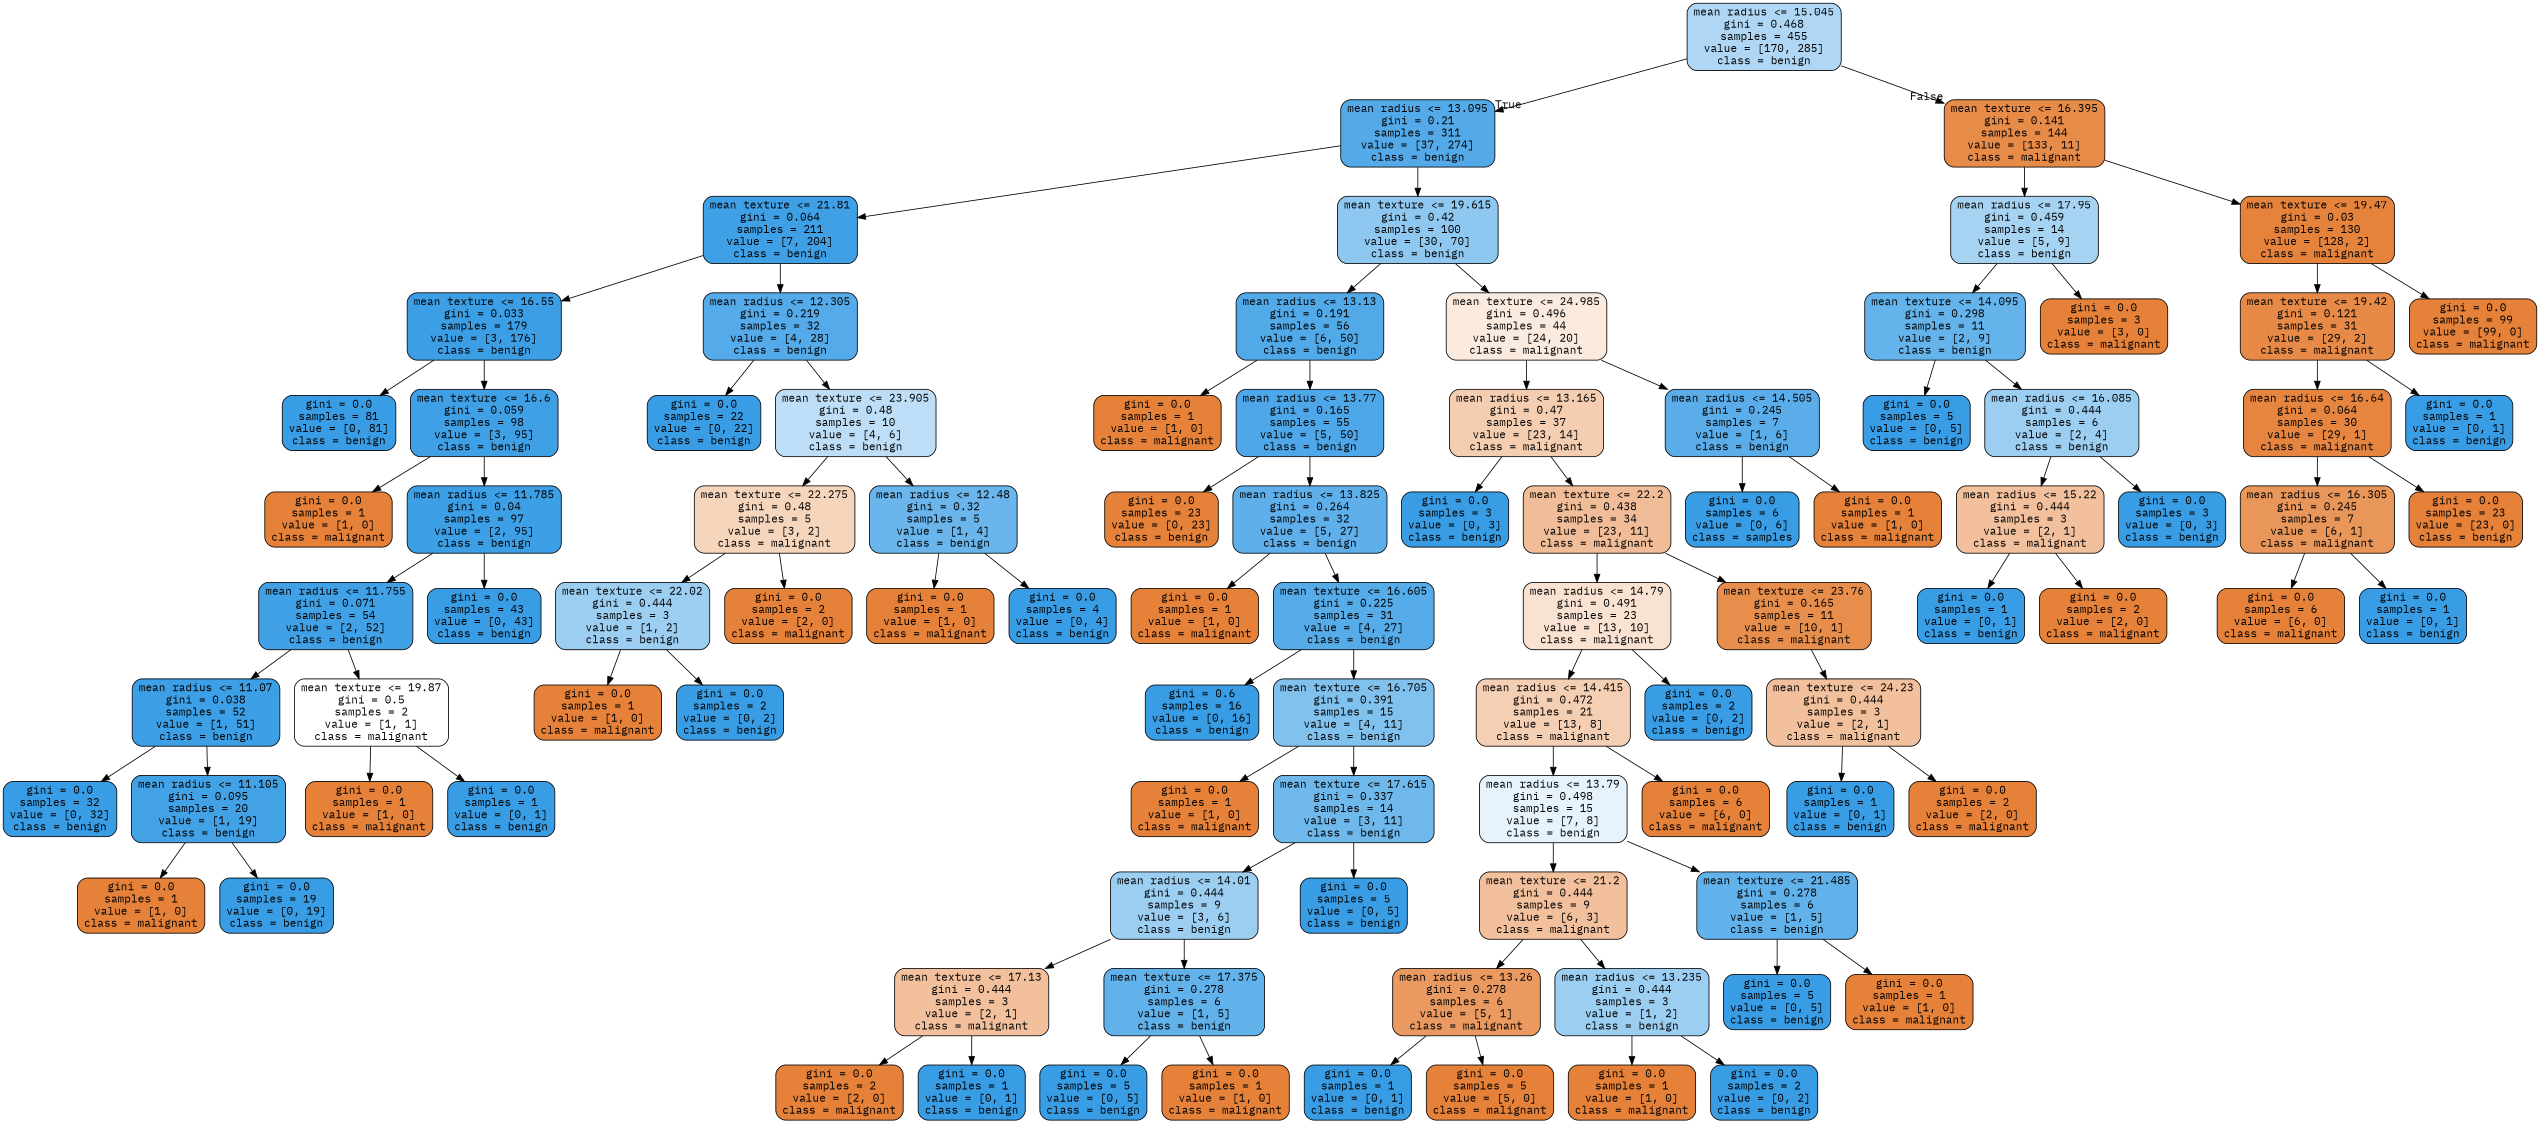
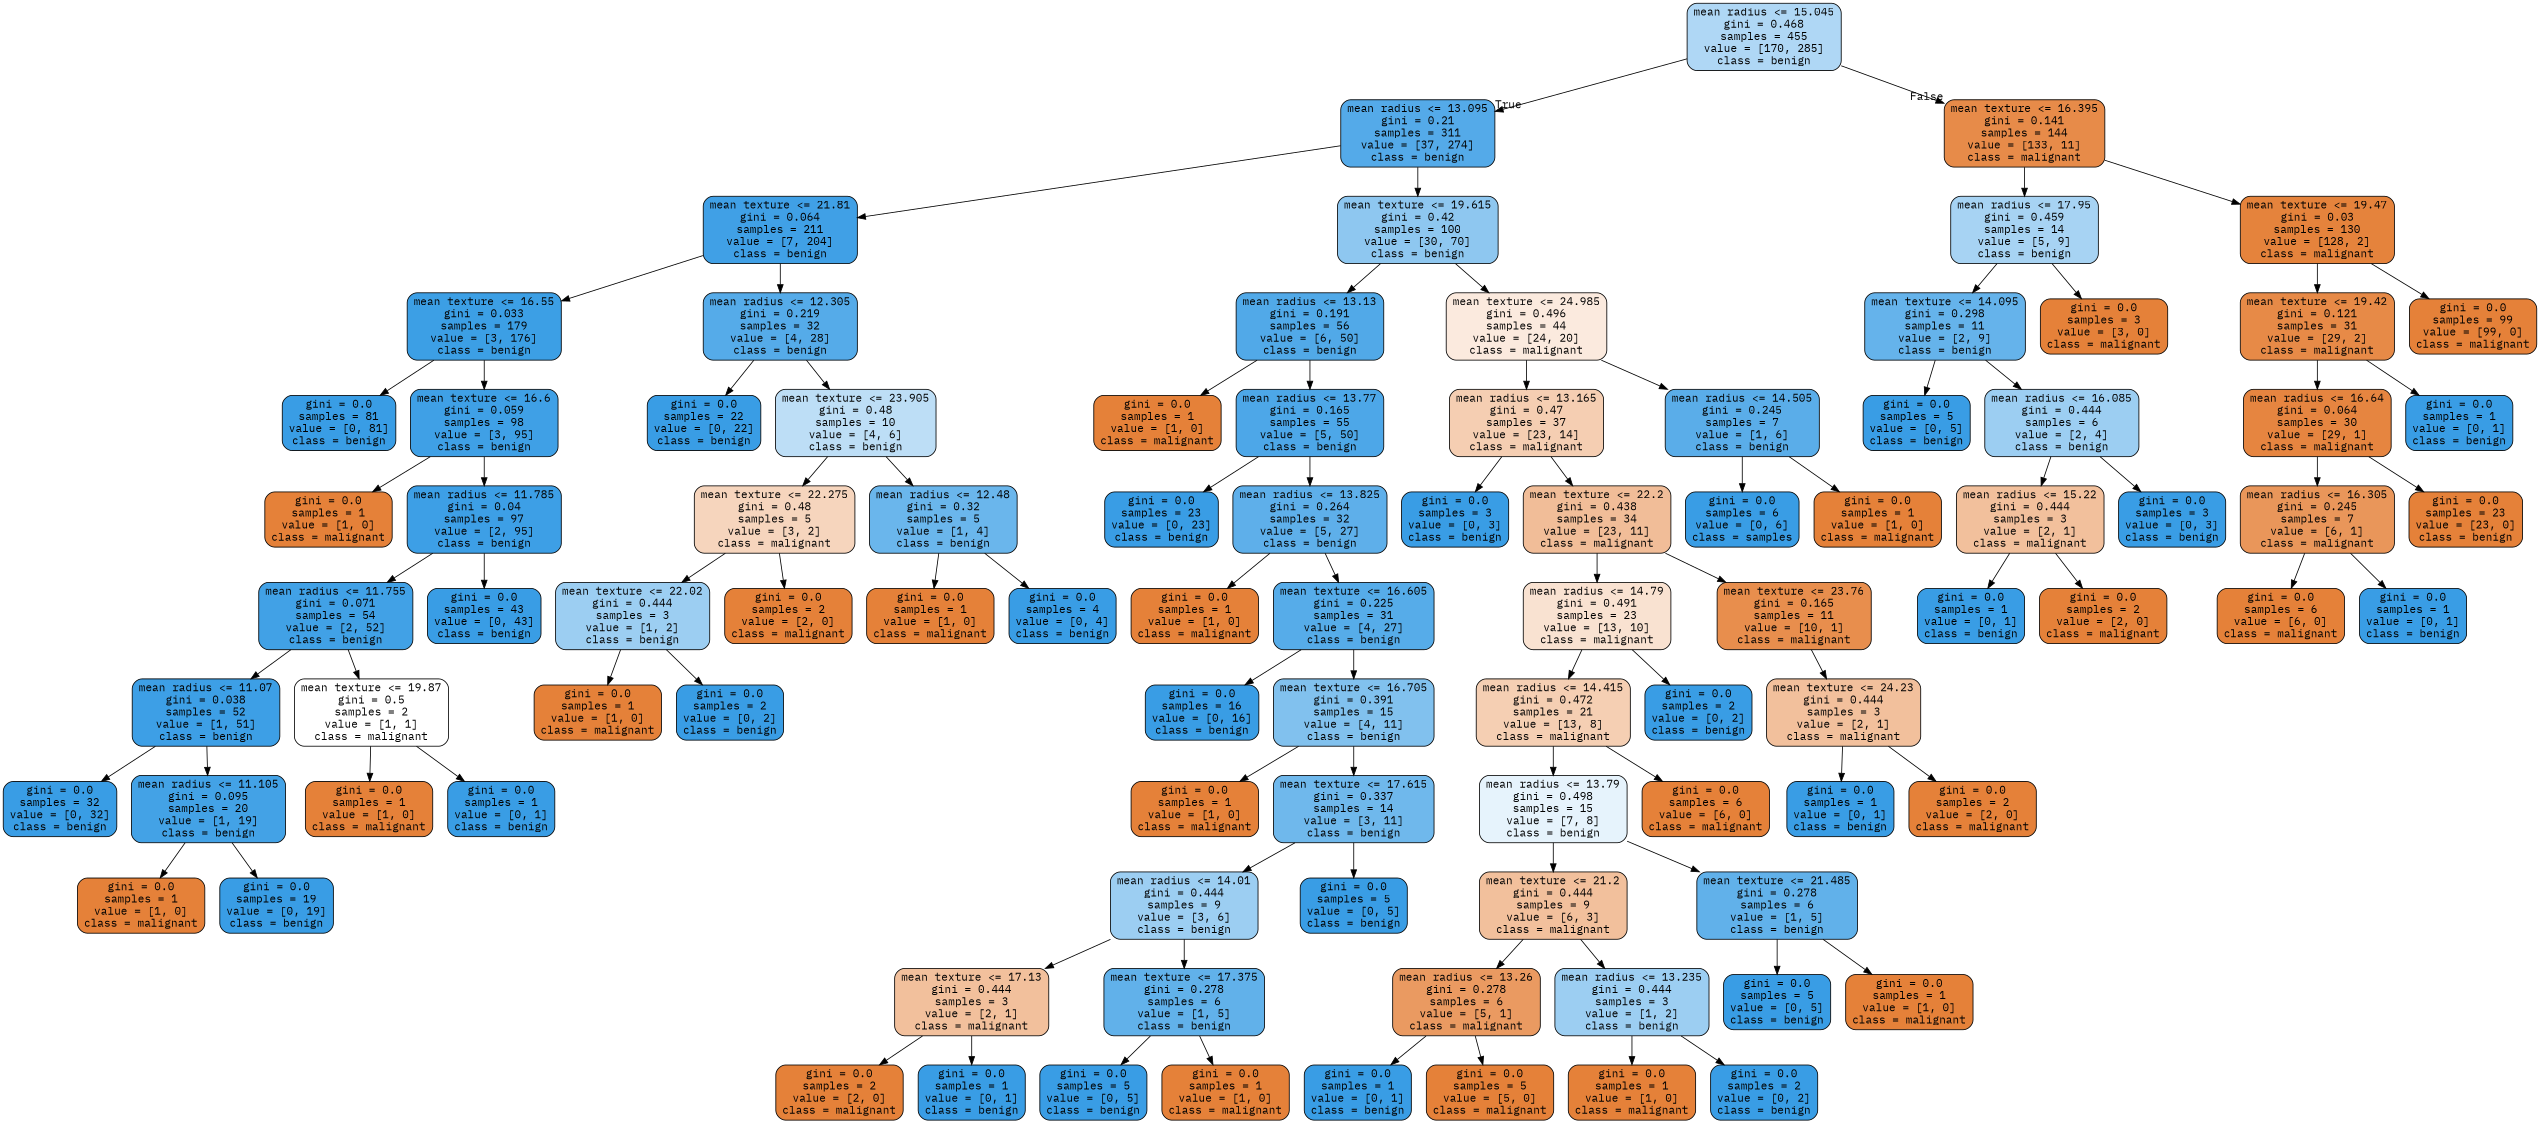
(1162, 520) -> (1162, 520)
(1202, 713) -> (1202, 713)
